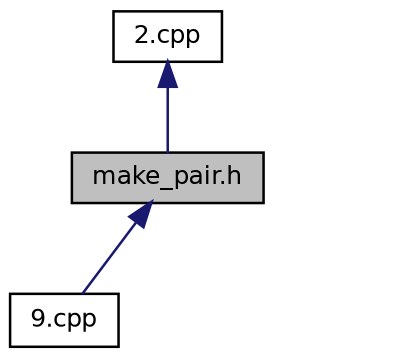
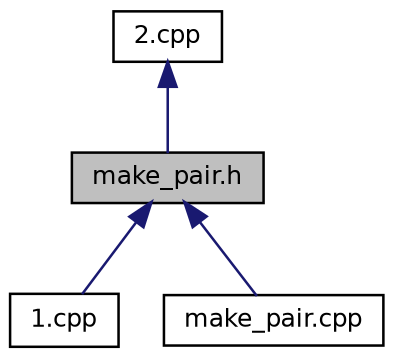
(64, 320) -> (64, 320)
none -> (274, 320)
